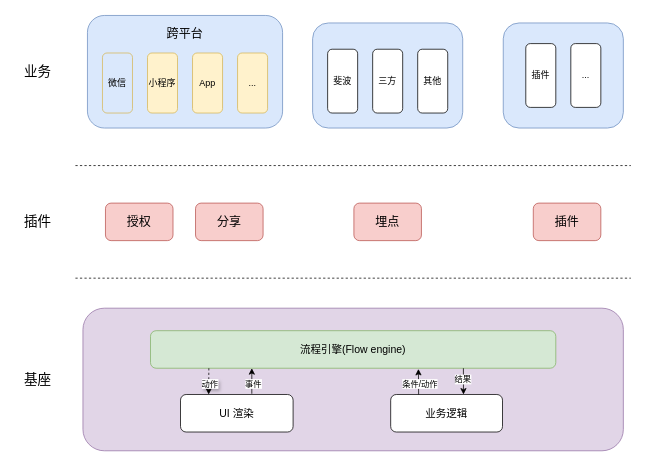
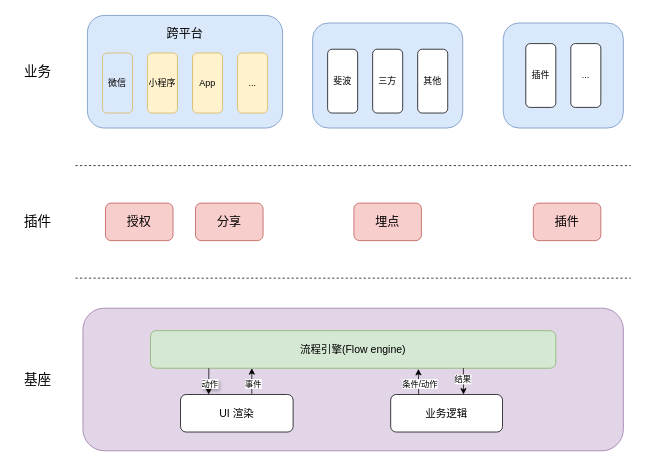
(209, 373) -> (209, 373)
